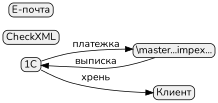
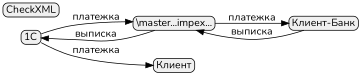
(31, 10) -> none
none -> (324, 23)
(96, 78) -> (96, 50)
